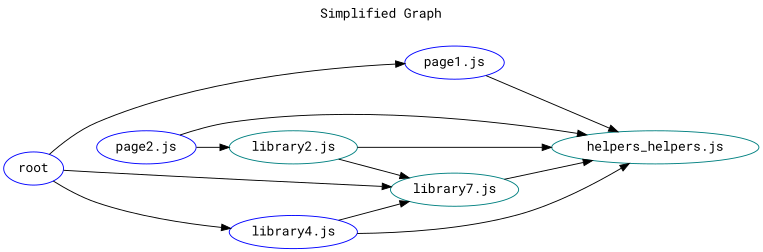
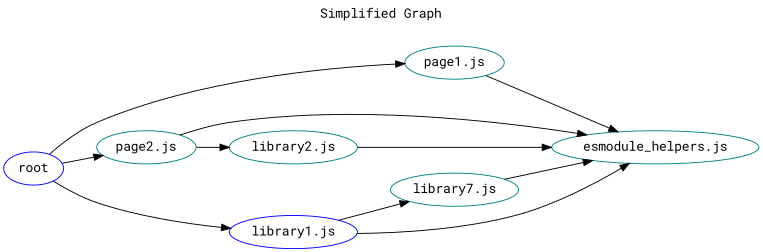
(455, 63) -> (455, 63)
(146, 147) -> (146, 147)
(655, 147) -> (655, 147)
(369, 167) -> none
(223, 179) -> (78, 160)
(293, 232) -> (293, 232)
